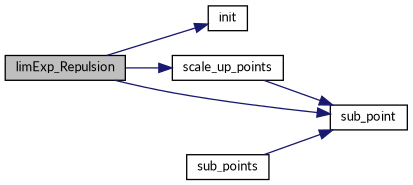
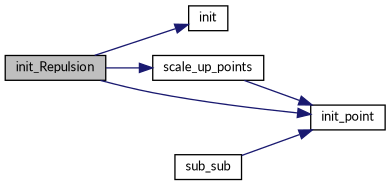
(65, 68) -> (55, 68)
(369, 118) -> (348, 118)
(228, 167) -> (208, 167)
